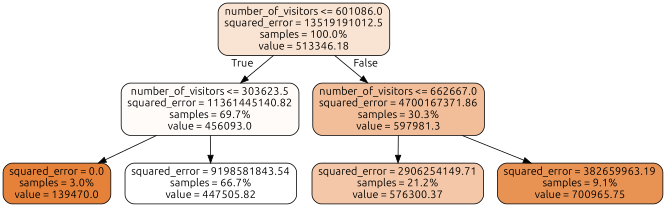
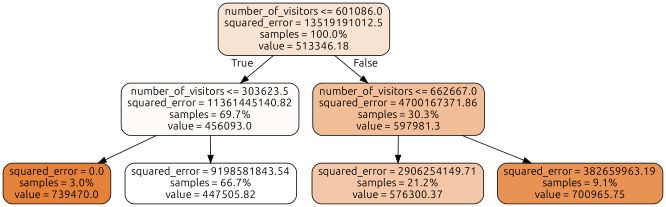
(57, 184) -> (57, 184)
